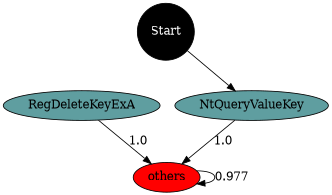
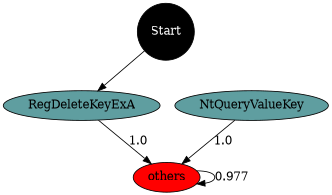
(208, 68) -> (125, 68)
